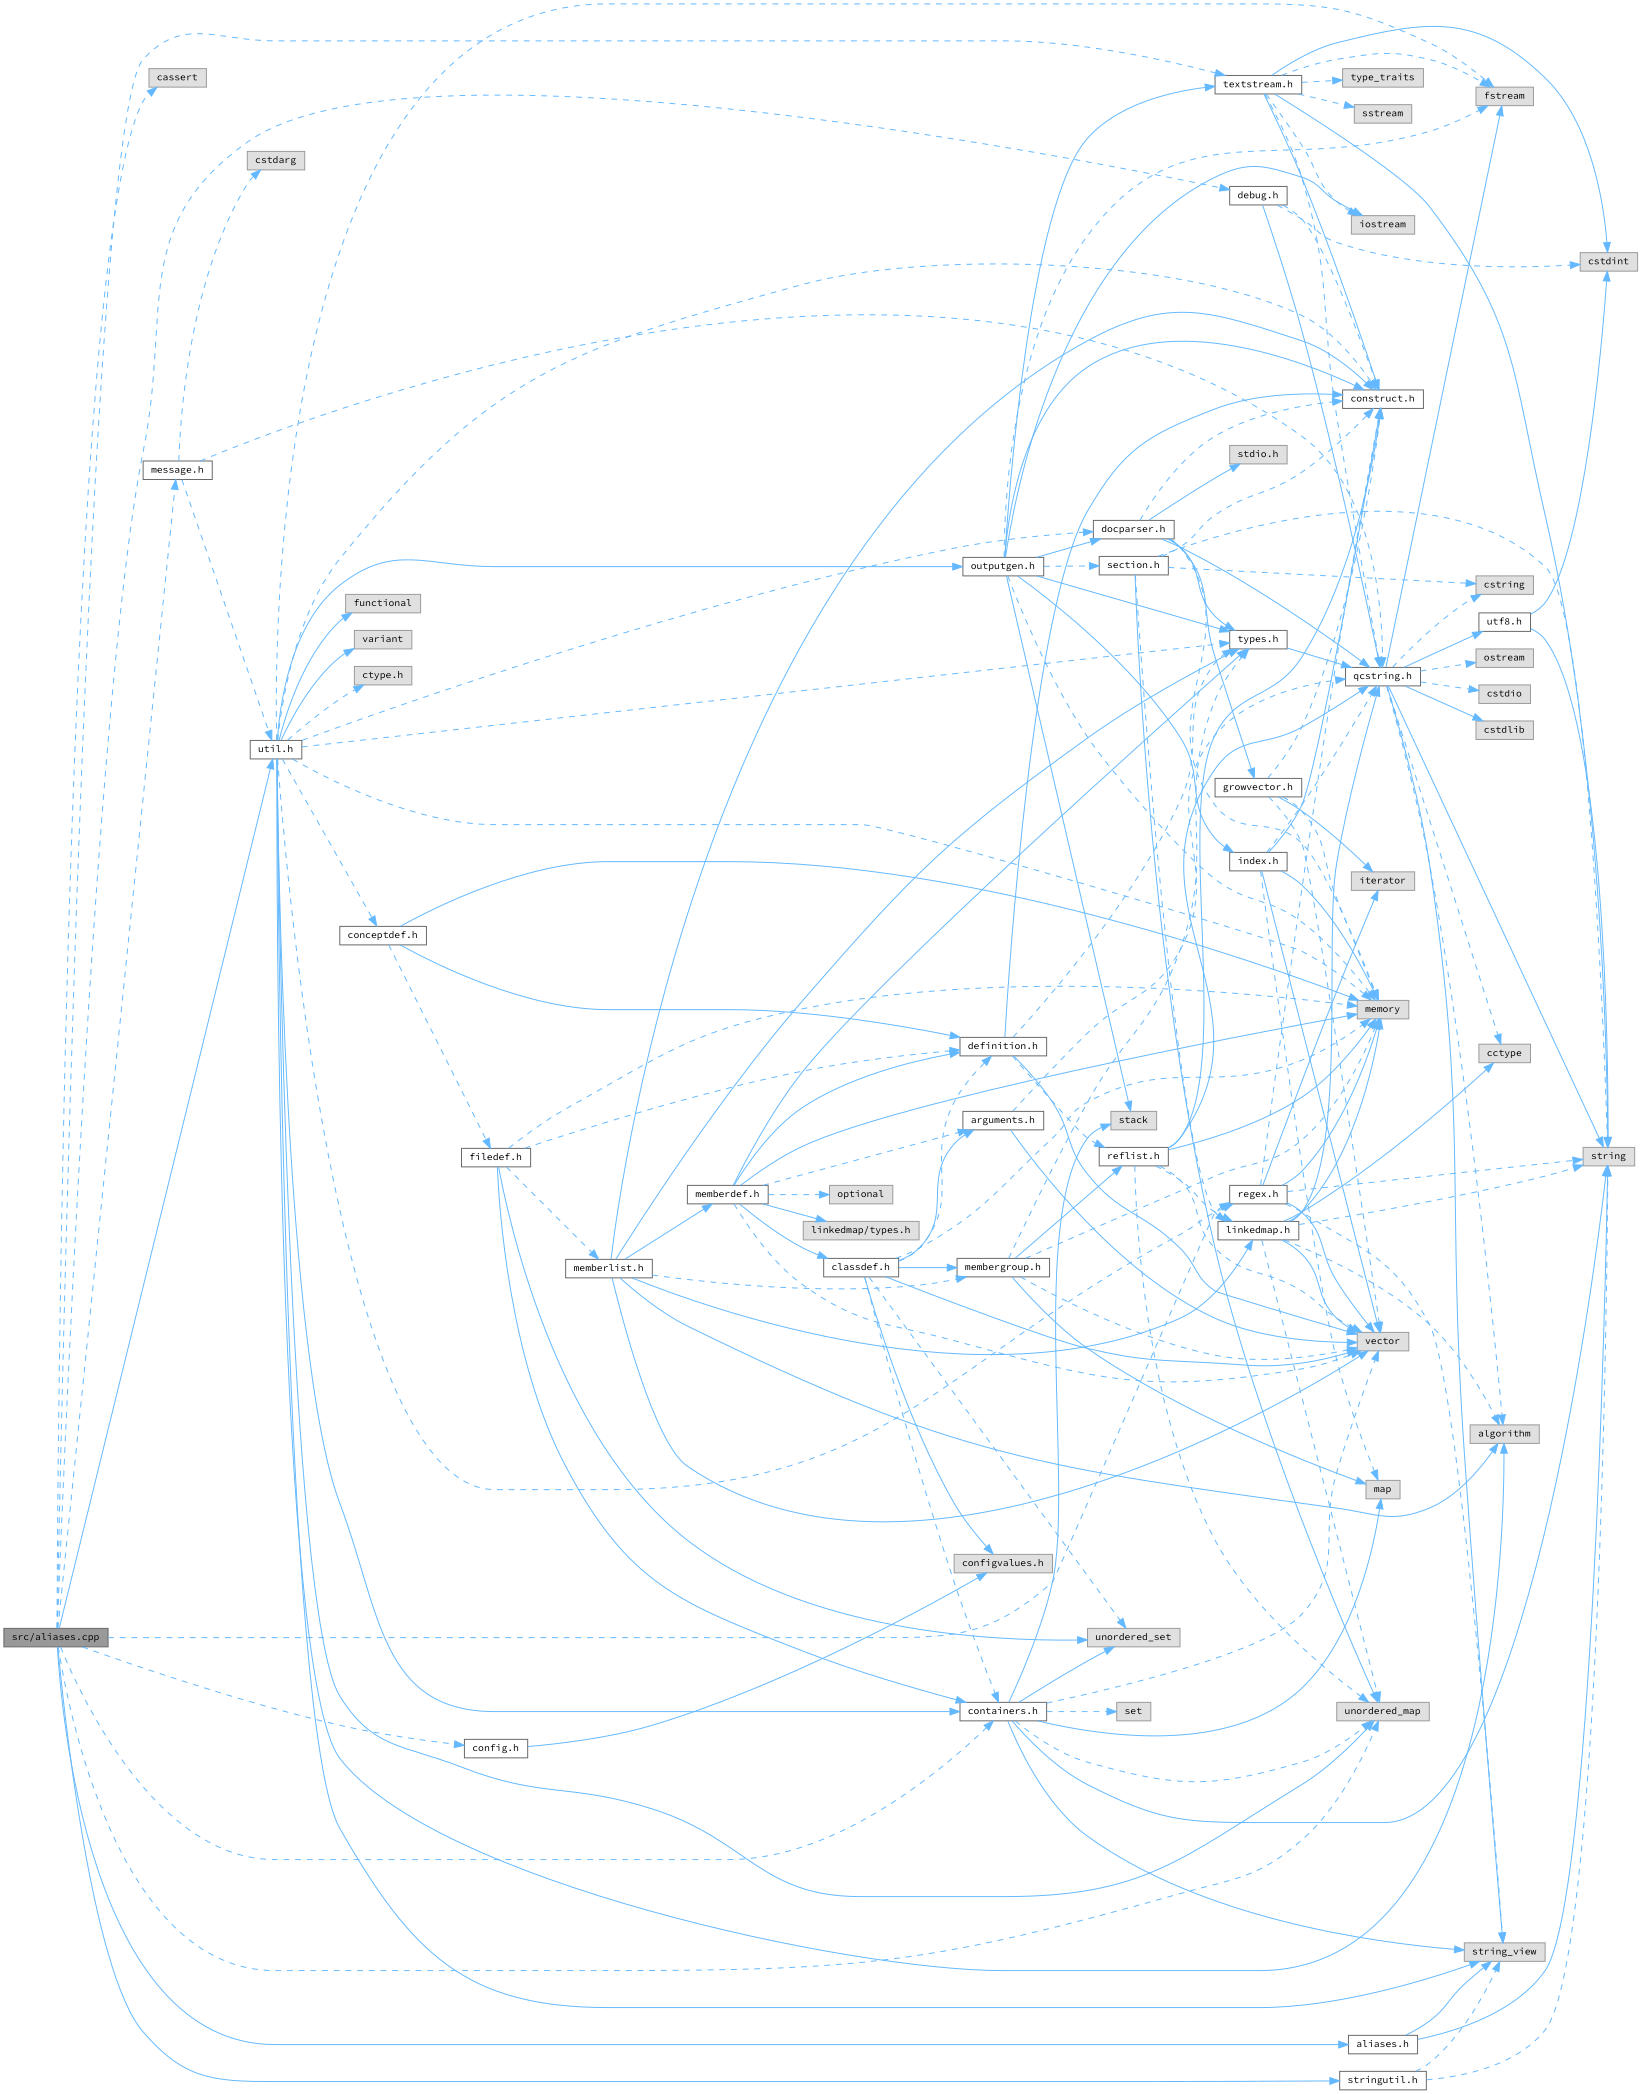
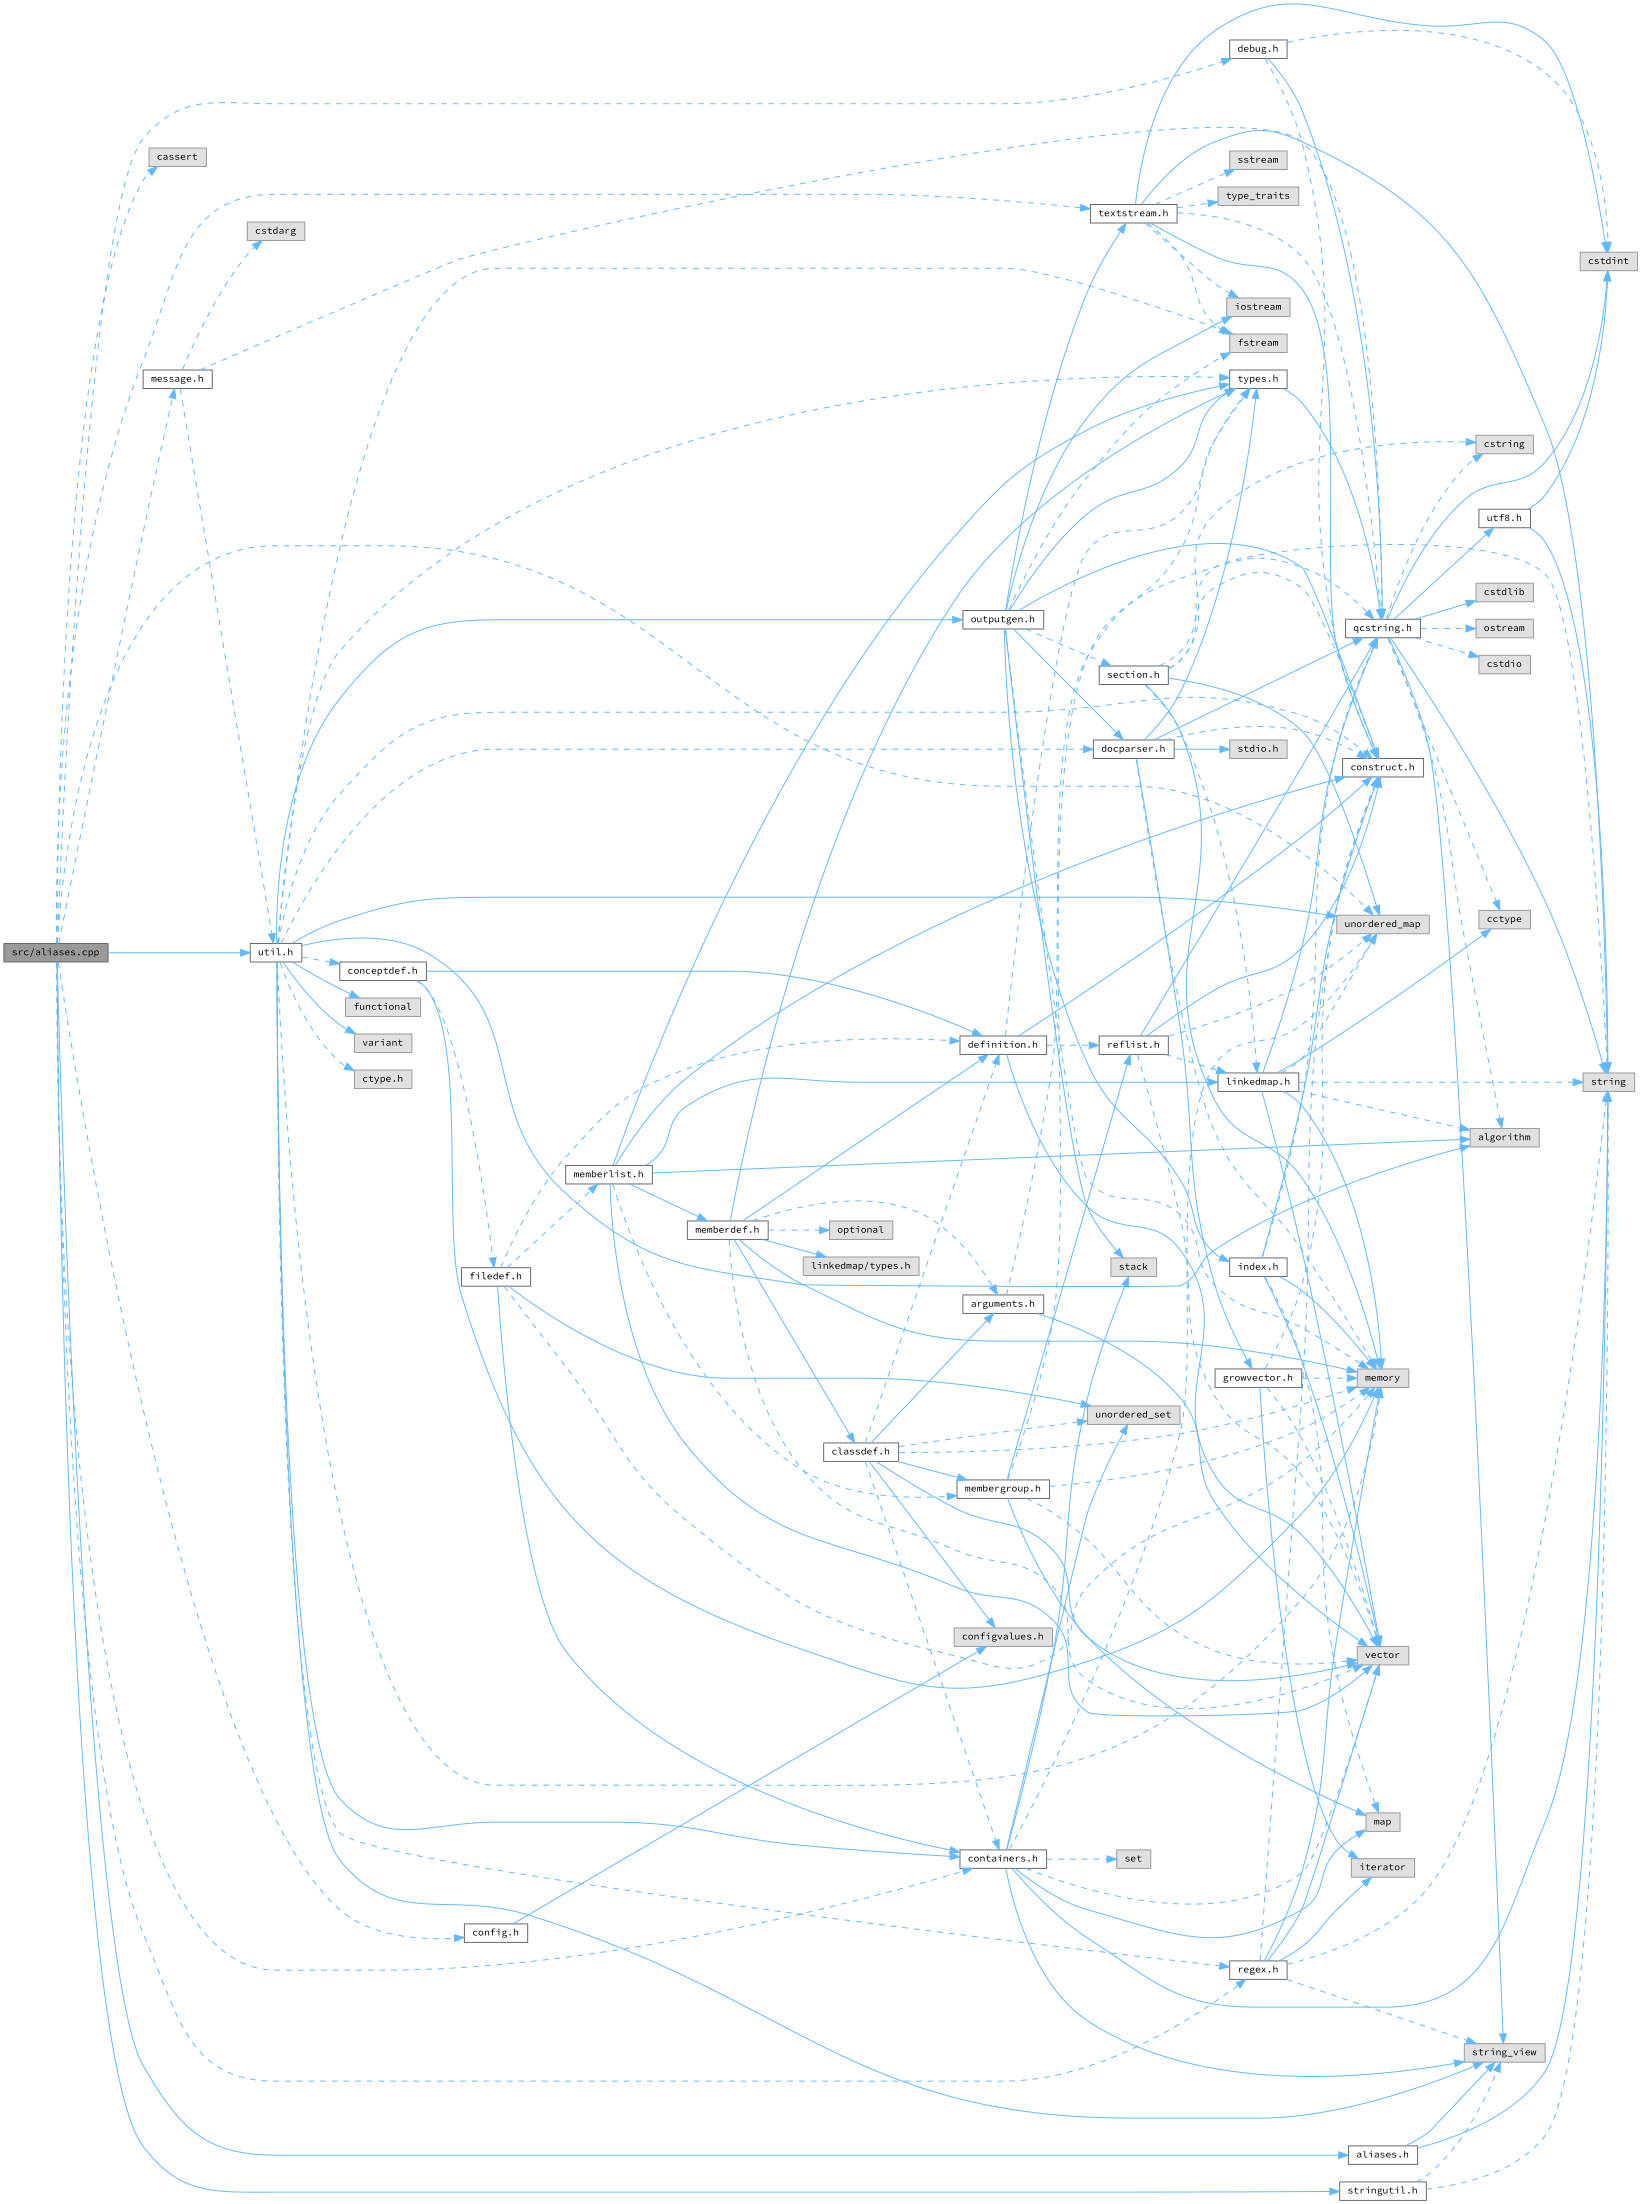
(1443, 391) -> (1530, 474)
(1282, 1109) -> (1187, 988)
